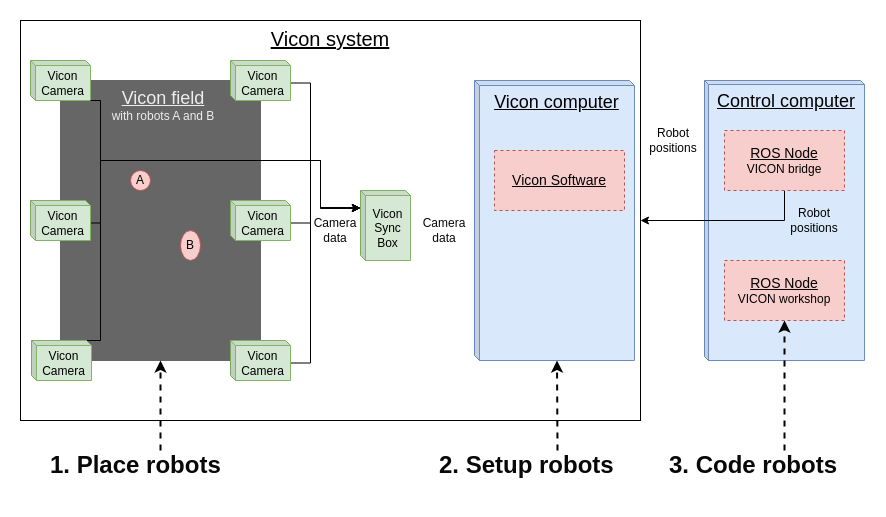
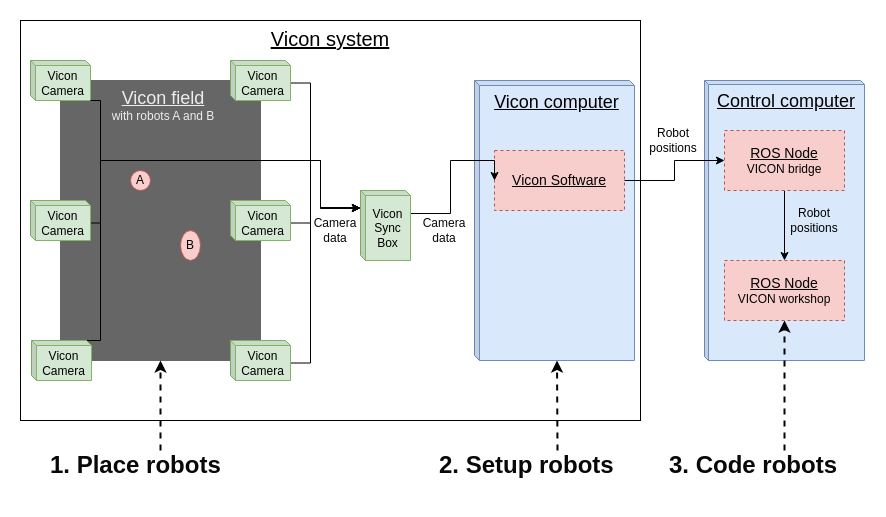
none -> (675, 175)
none -> (451, 179)
(717, 221) -> (785, 236)
